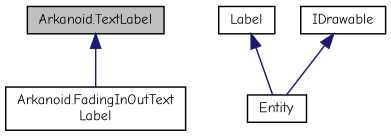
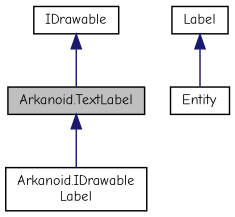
(306, 70) -> (76, 68)
(96, 109) -> (76, 189)
